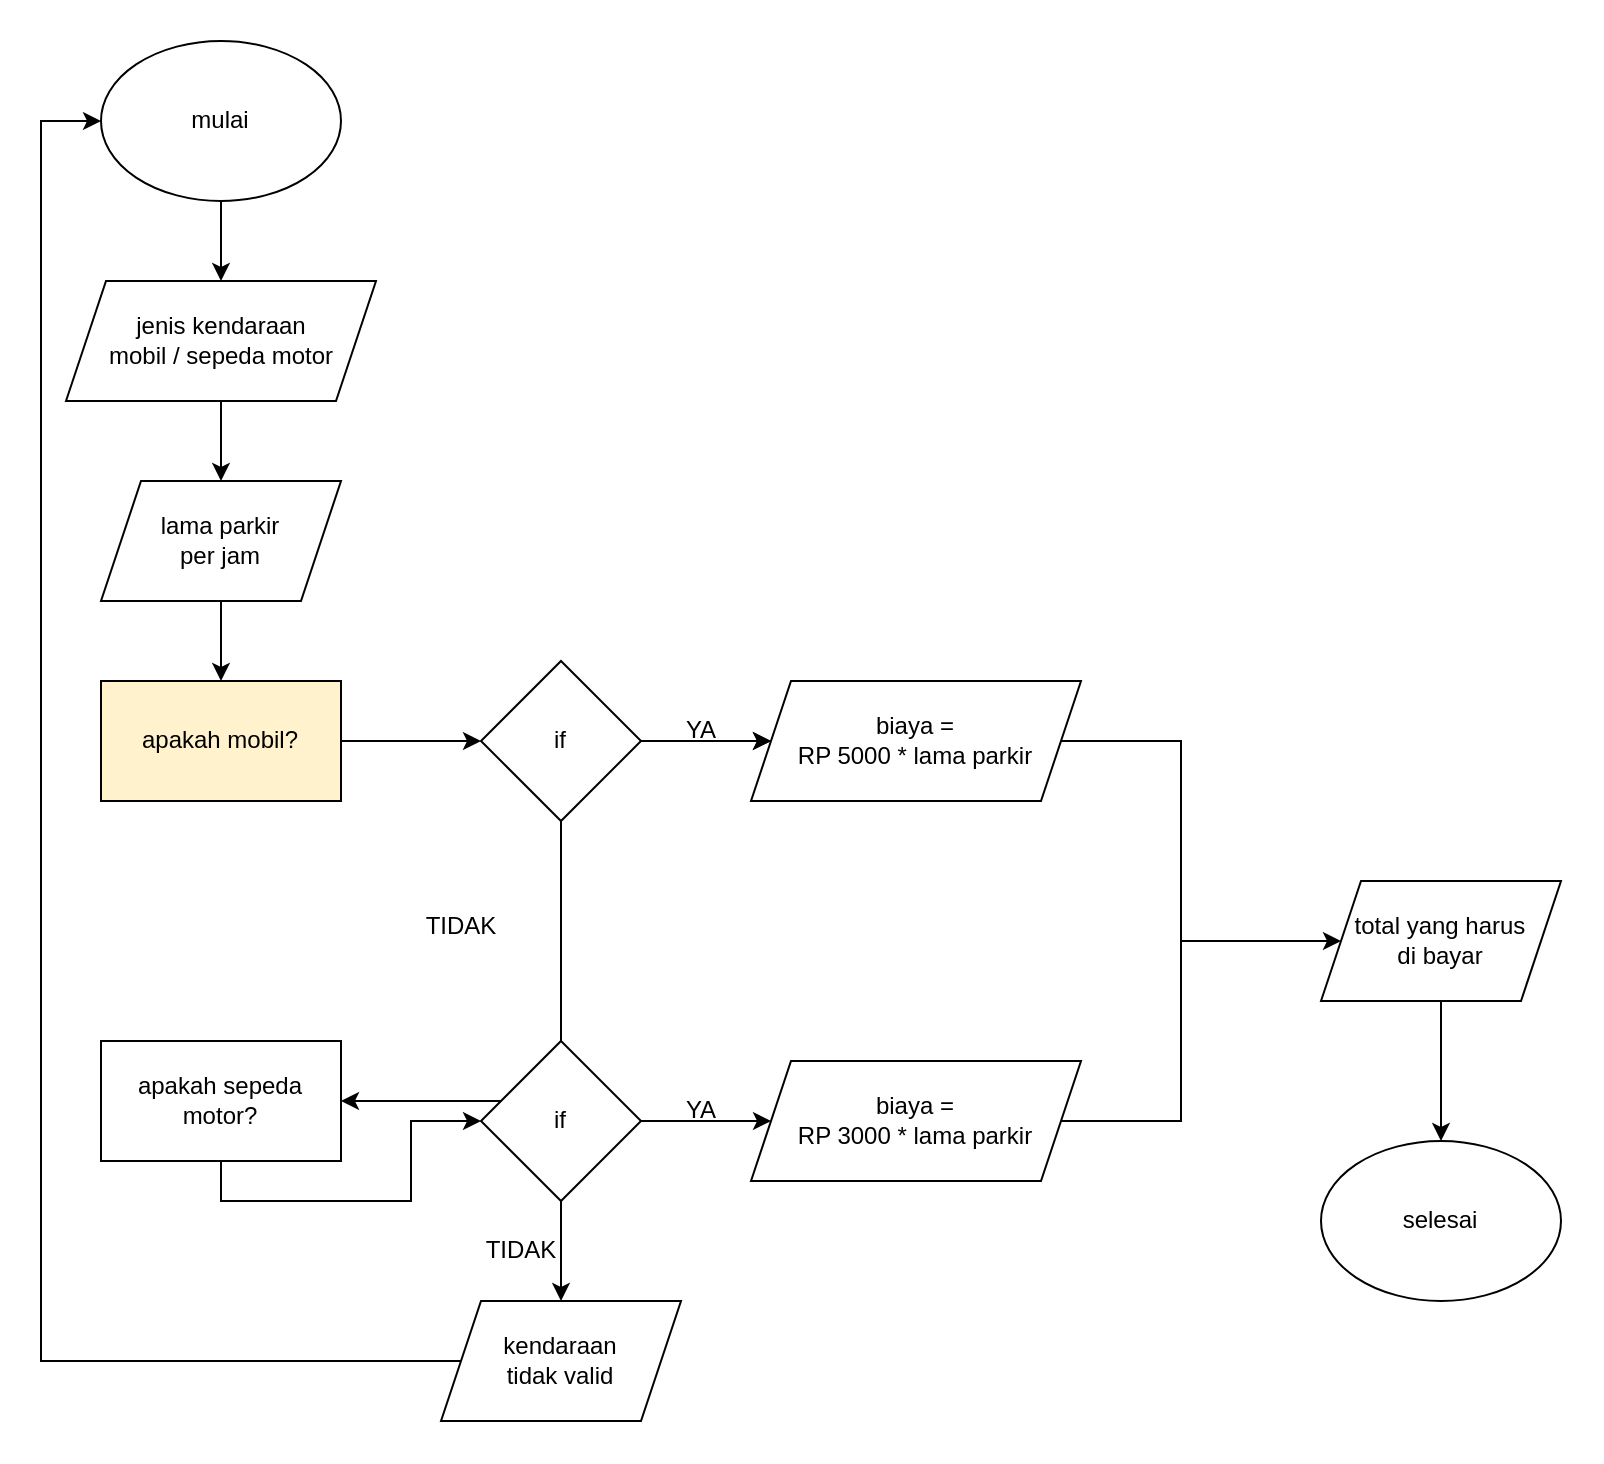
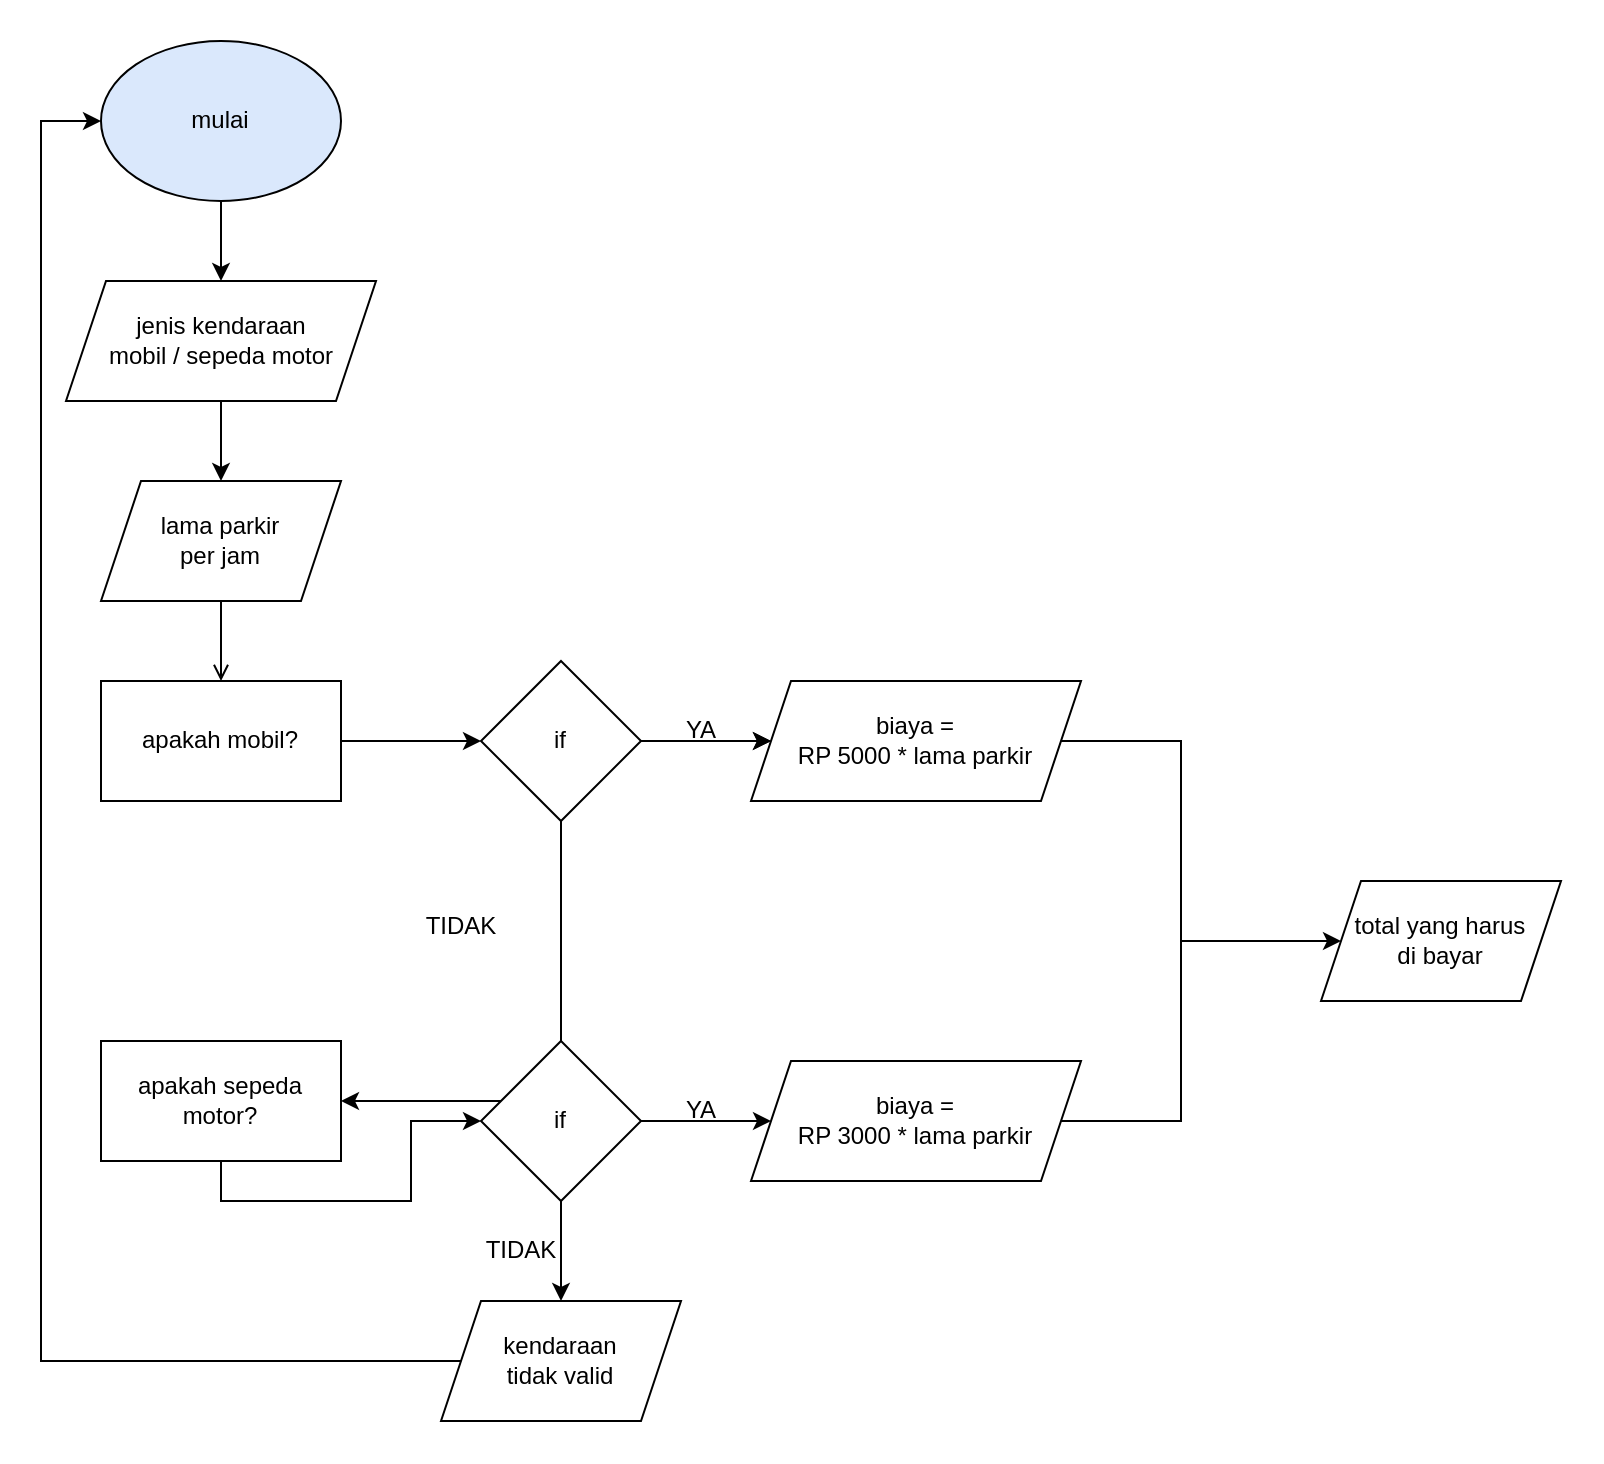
(221, 121) -> (221, 121)
(221, 666) -> (221, 668)
(221, 741) -> (221, 741)
(1441, 1064) -> none
(1441, 1221) -> none
